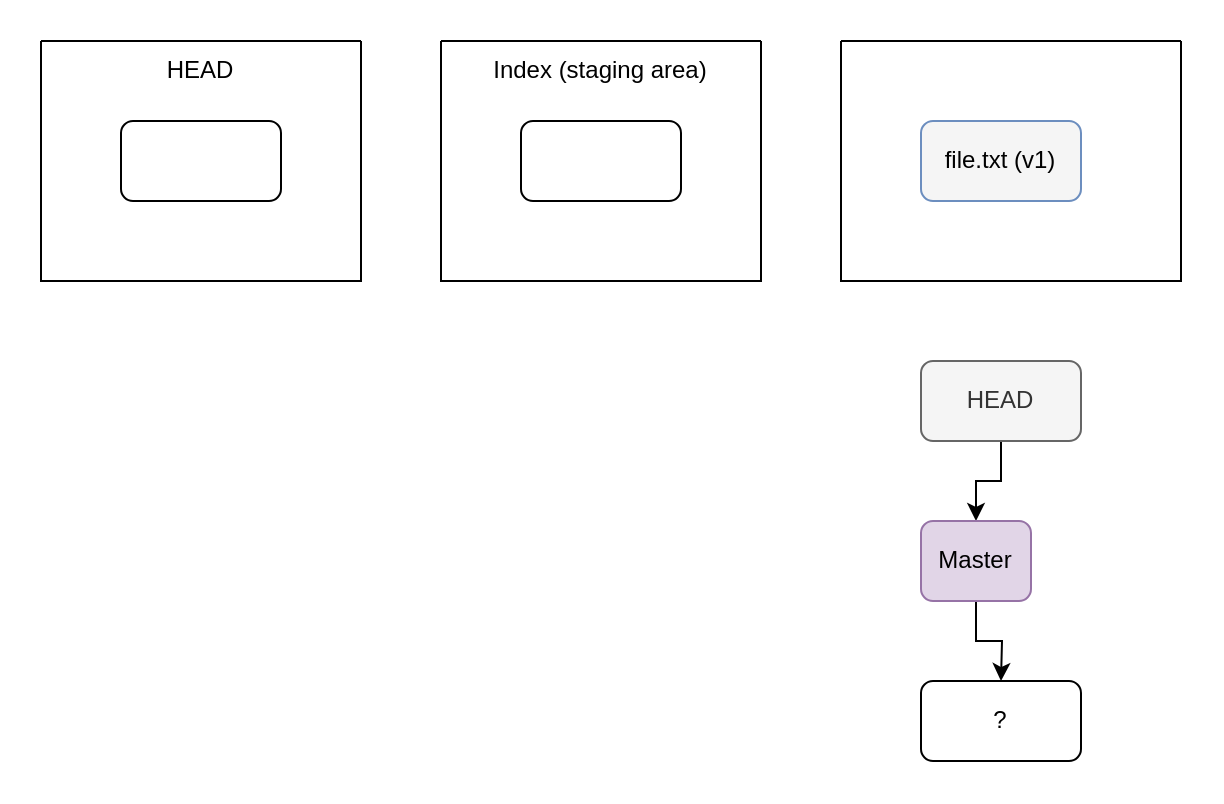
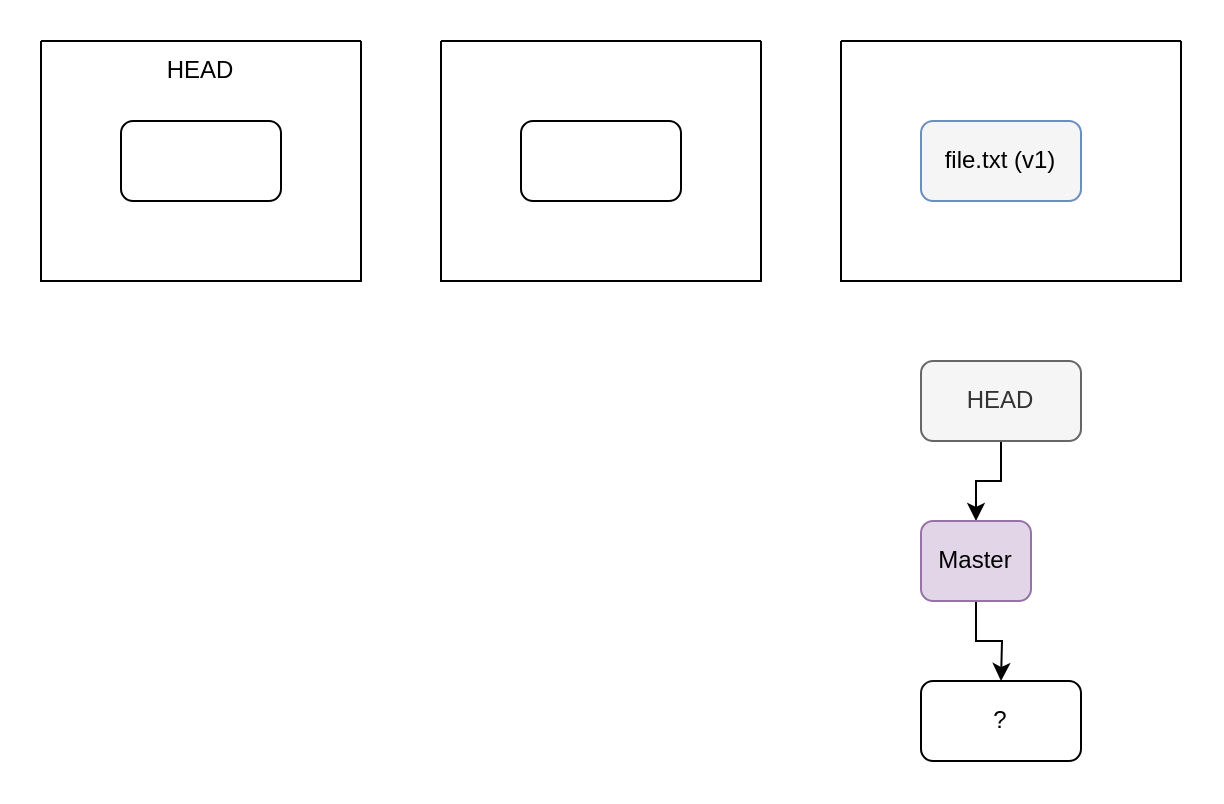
(601, 71) -> none
